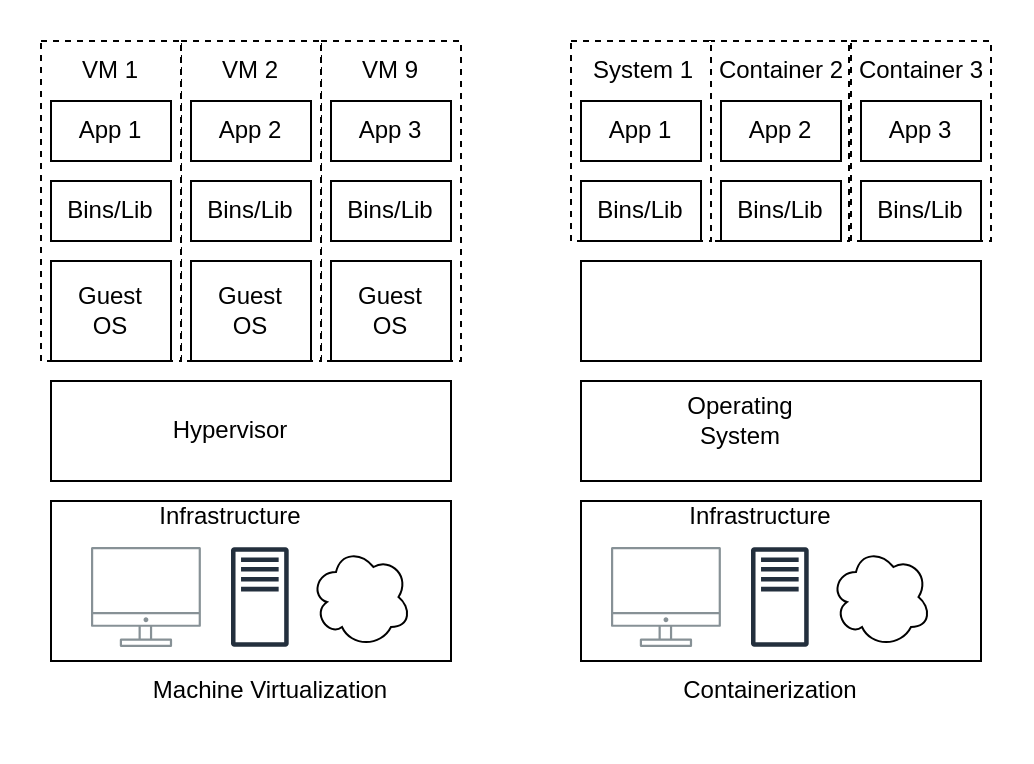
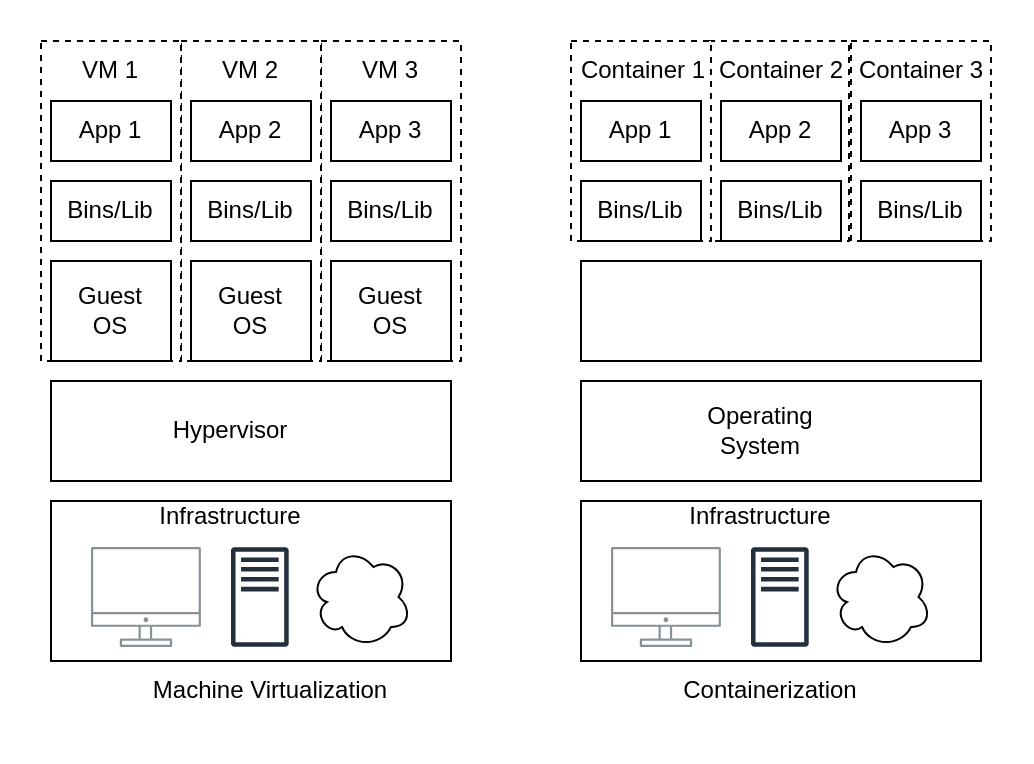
(391, 71) -> (391, 71)
(644, 71) -> (644, 71)
(741, 421) -> (761, 431)
